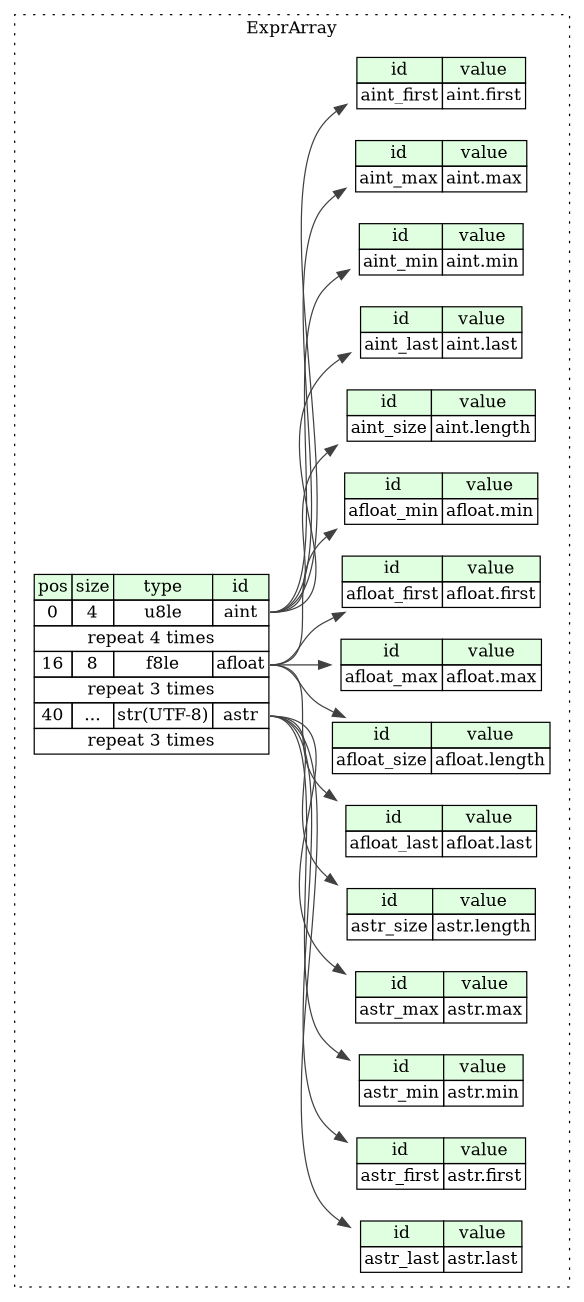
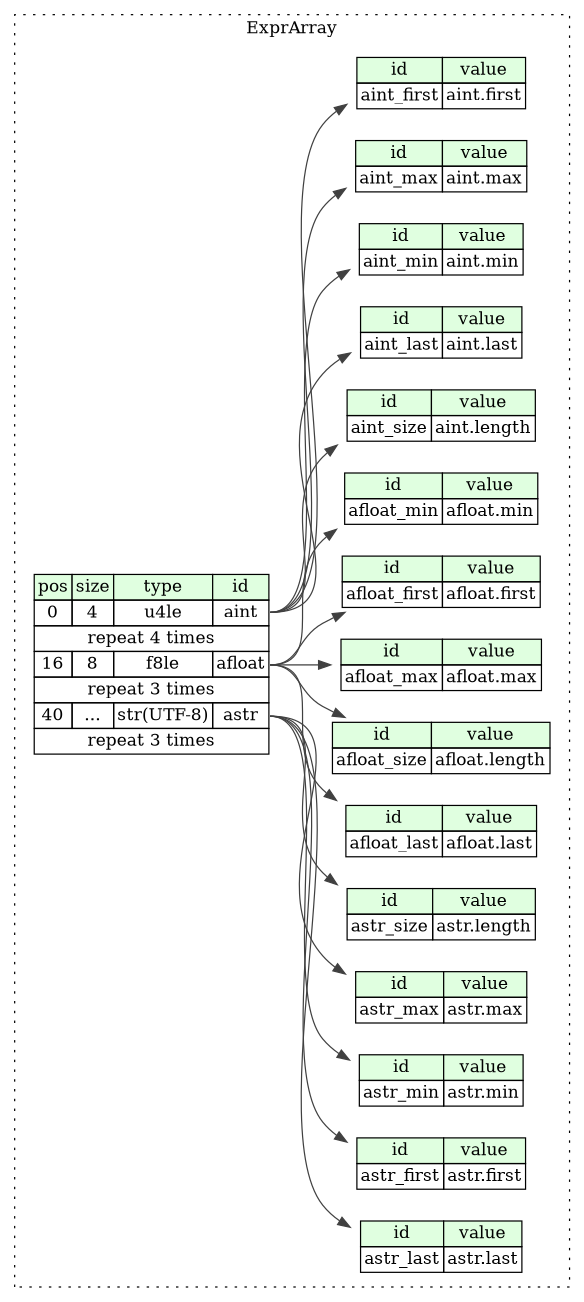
(163, 612) -> (163, 612)
